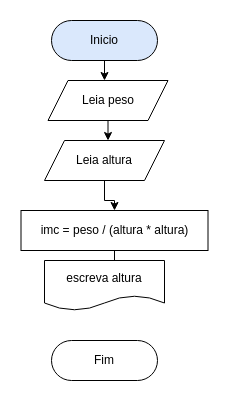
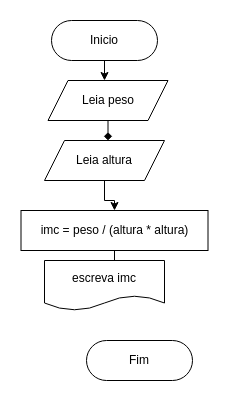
(105, 41) -> (105, 41)
(108, 132) -> (108, 131)
(105, 279) -> (105, 279)
(105, 361) -> (140, 361)
